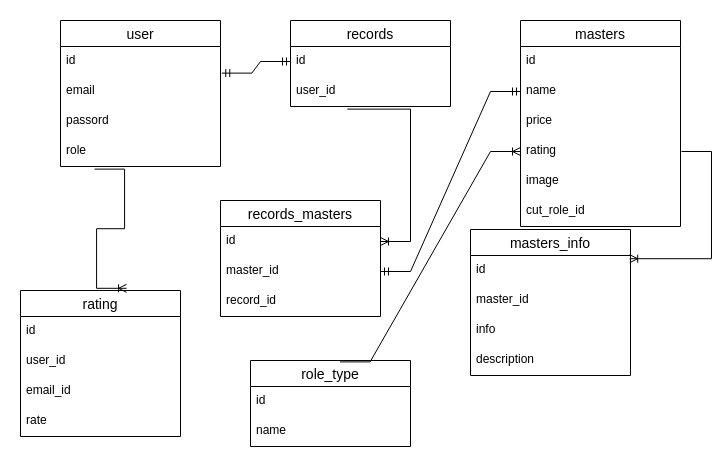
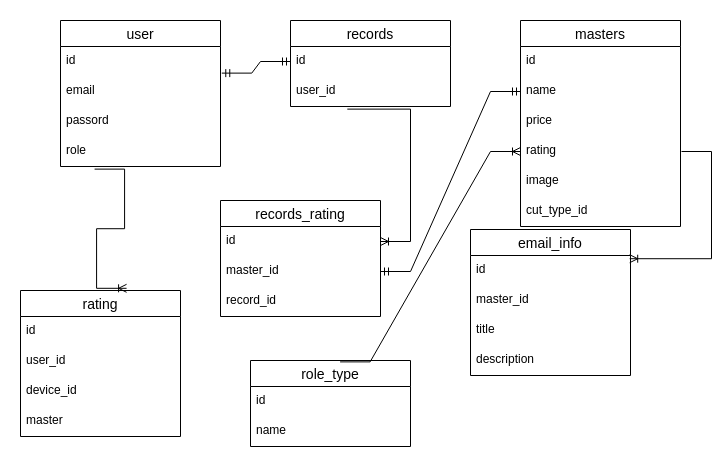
(560, 210) -> (561, 210)
(300, 214) -> (300, 214)
(550, 243) -> (550, 243)
(488, 329) -> (490, 329)
(48, 390) -> (53, 390)
(39, 420) -> (46, 420)
